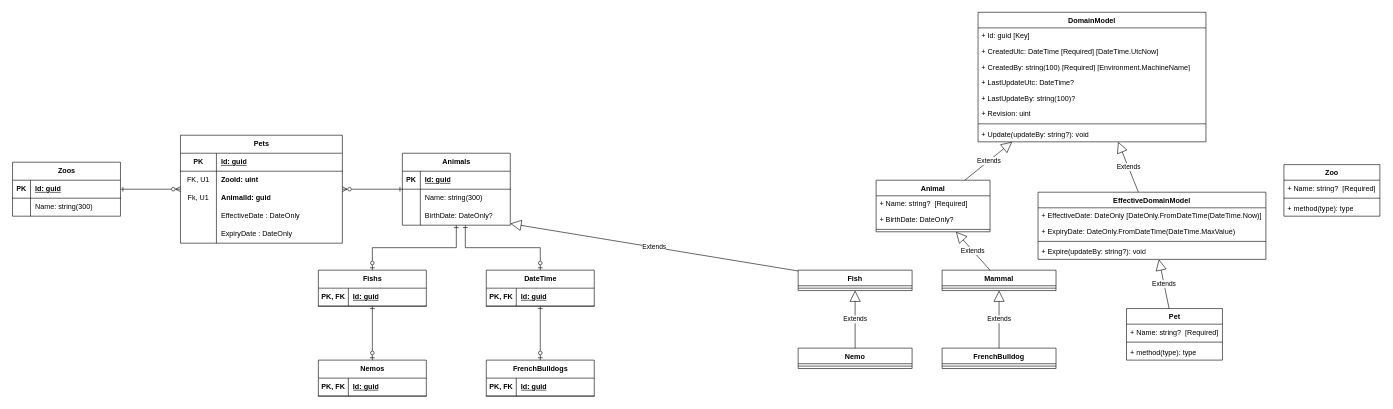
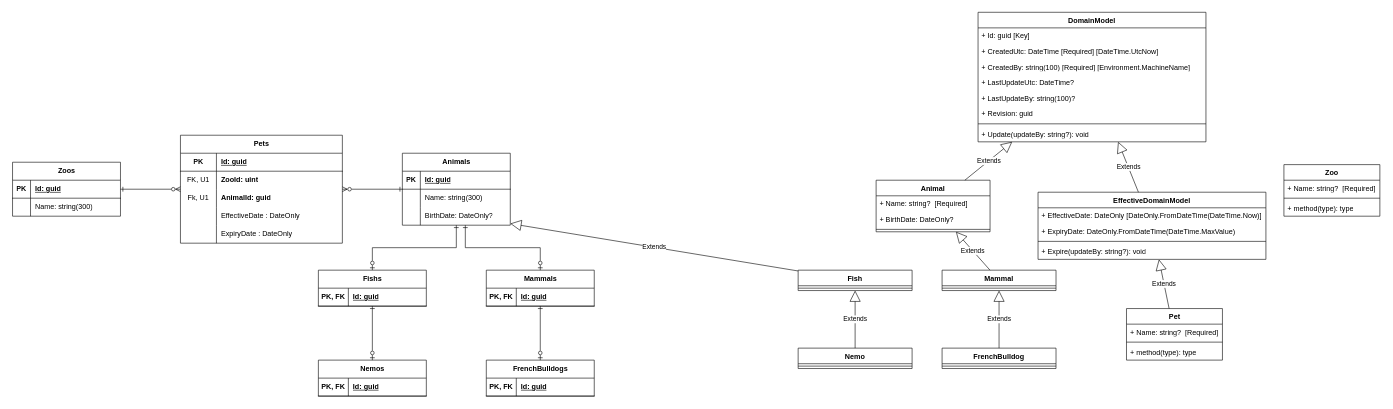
(1009, 114) -> (1009, 114)
(541, 279) -> (541, 279)
